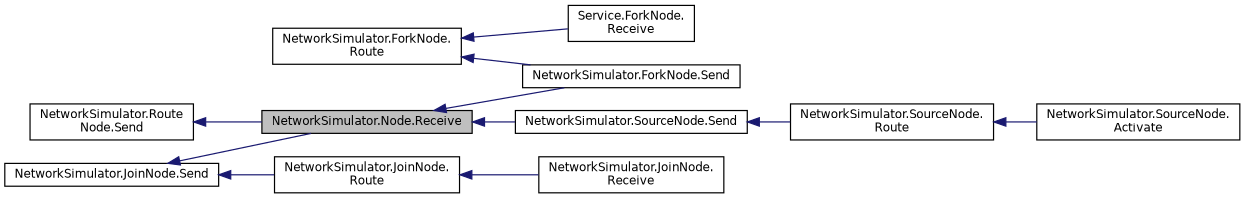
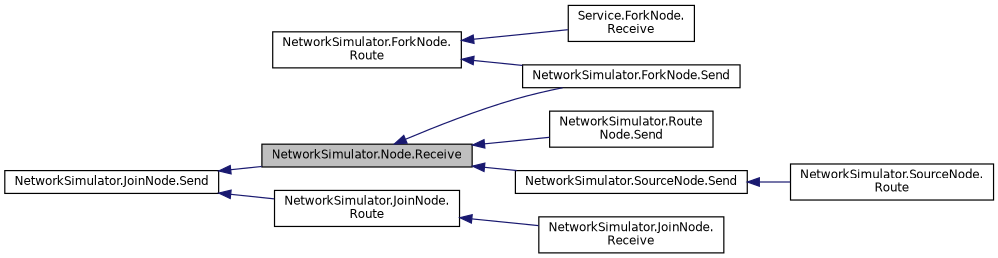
(234, 122) -> (517, 141)
(1138, 122) -> none
